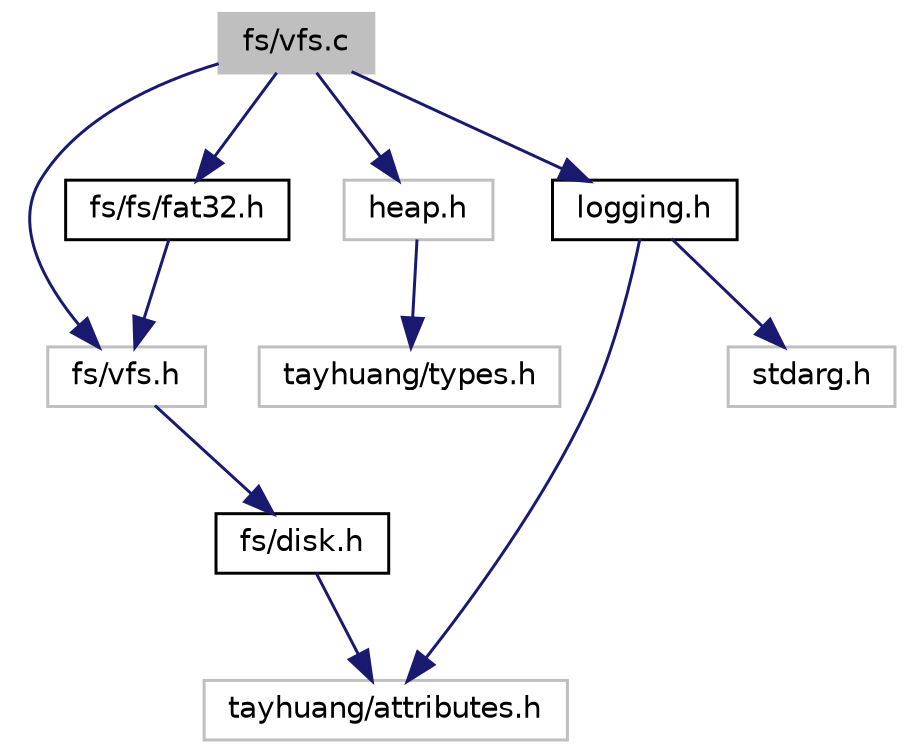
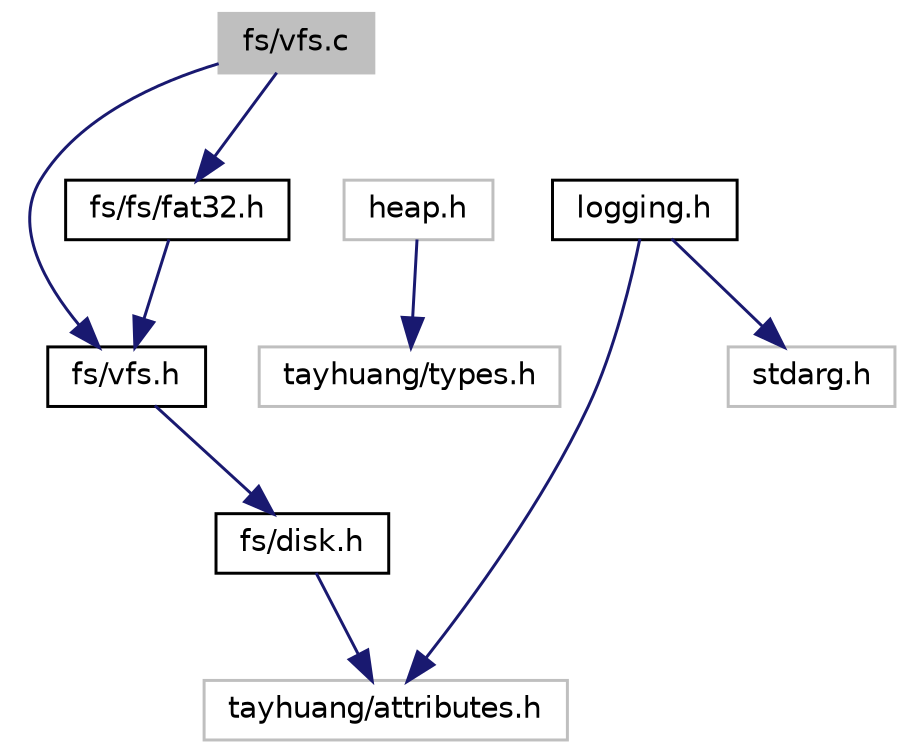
(348, 115) -> none
(457, 120) -> none
(127, 377) -> (127, 377)
